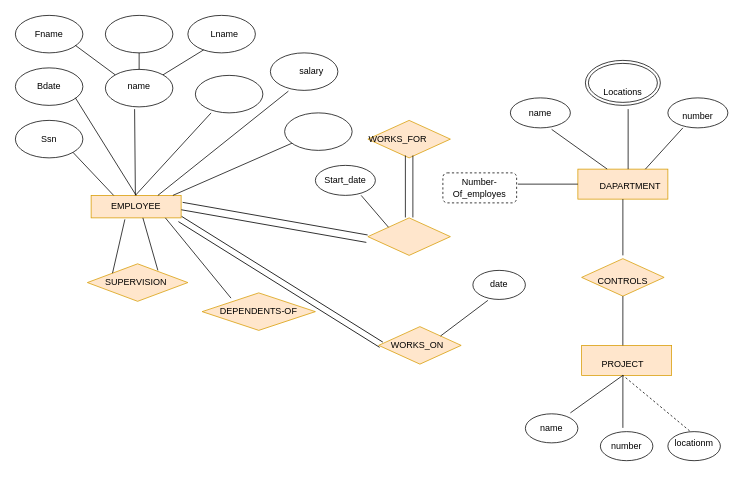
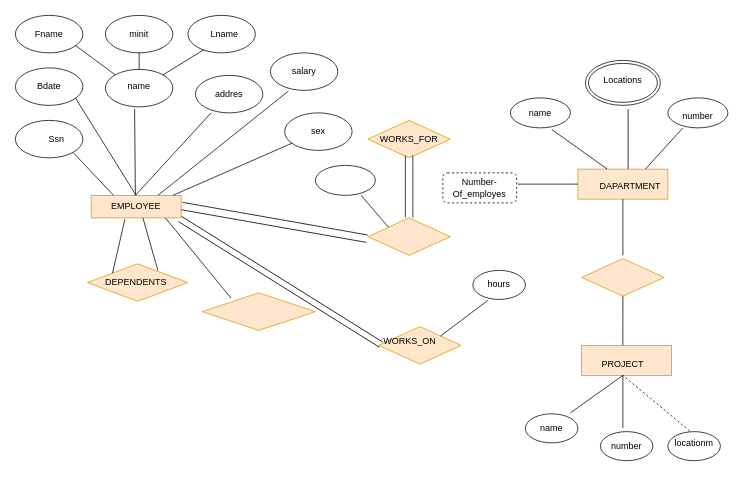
none -> (139, 34)
(312, 72) -> (304, 72)
(623, 92) -> (623, 81)
none -> (229, 94)
none -> (318, 132)
(49, 139) -> (57, 139)
(398, 139) -> (409, 139)
(345, 180) -> none
(623, 281) -> none
(136, 282) -> (136, 282)
(499, 285) -> (499, 285)
(259, 312) -> none
(417, 345) -> (410, 342)
